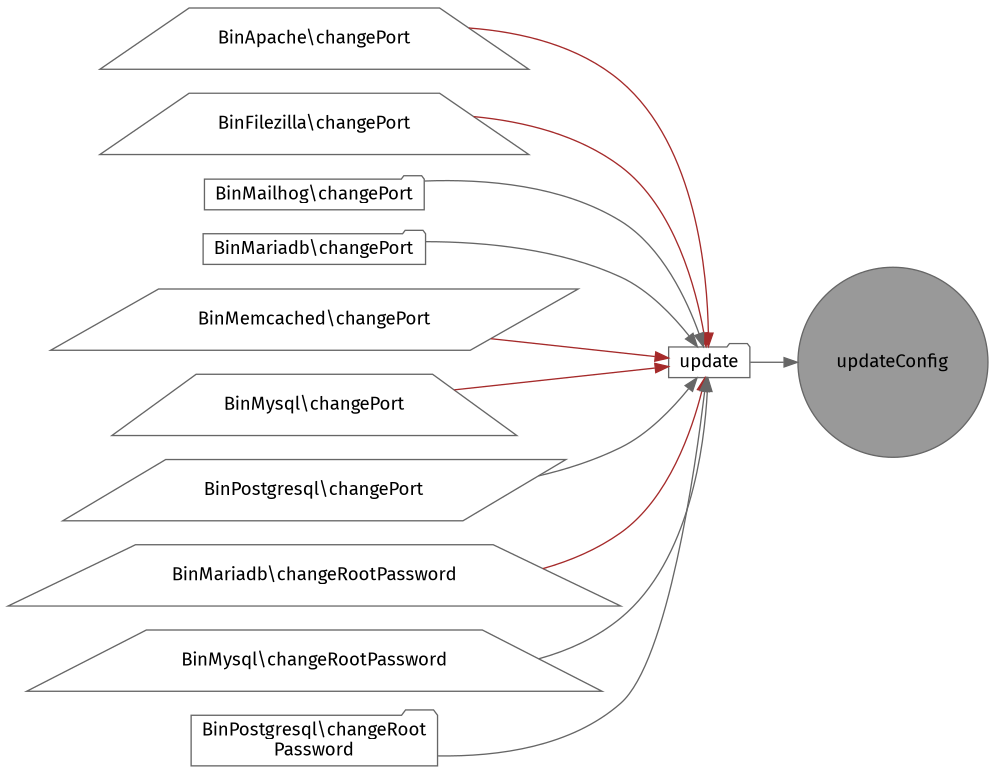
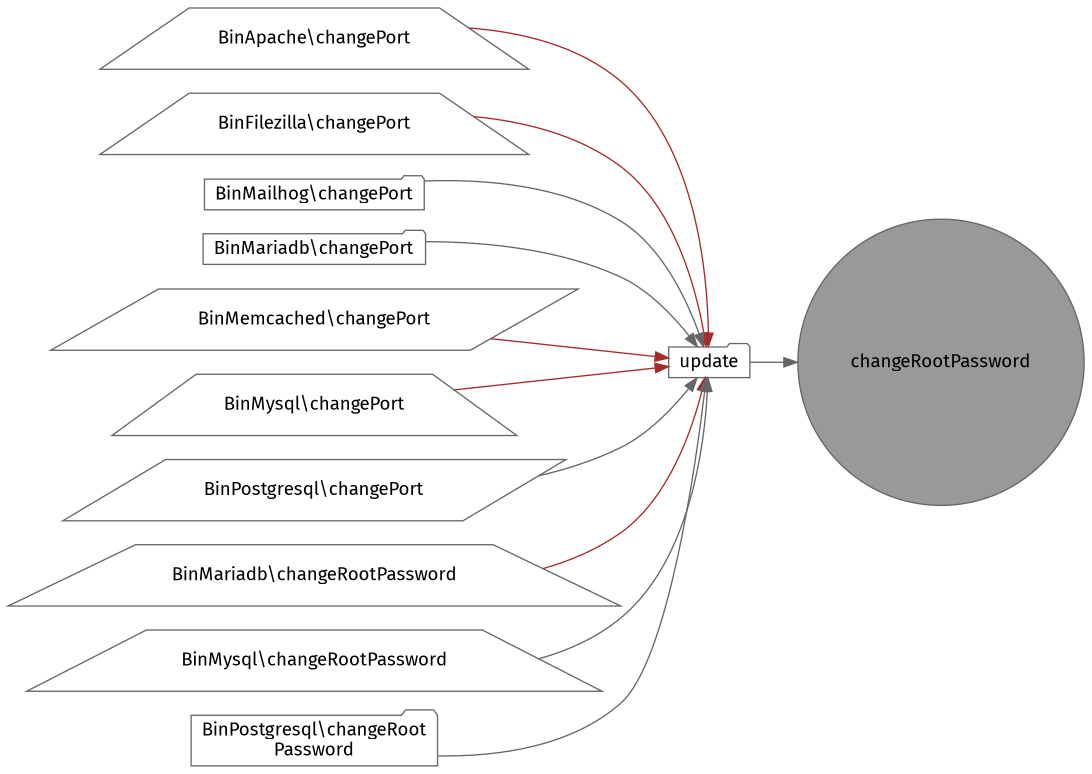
(893, 362) -> (941, 362)
